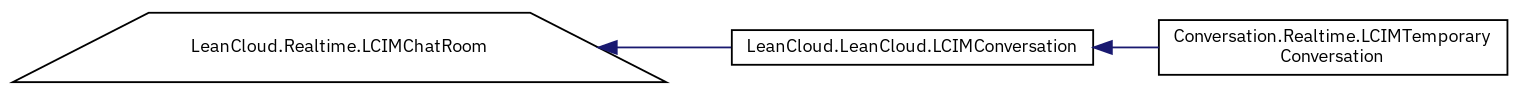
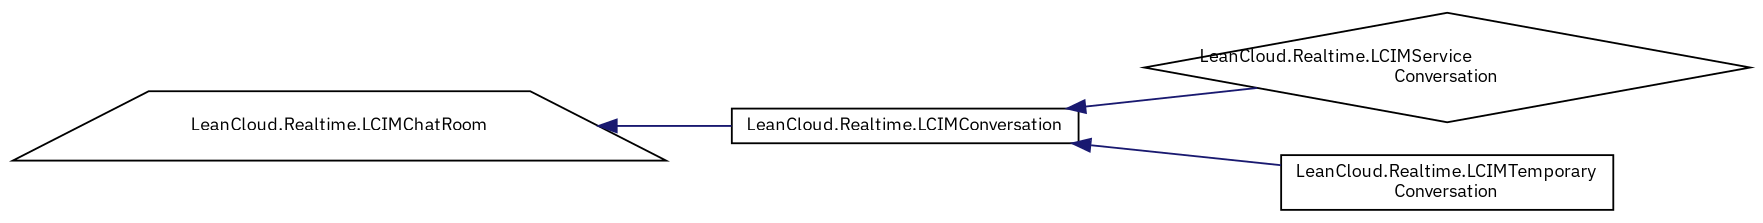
(913, 47) -> (905, 126)
(1333, 47) -> (1447, 183)
none -> (1447, 68)
